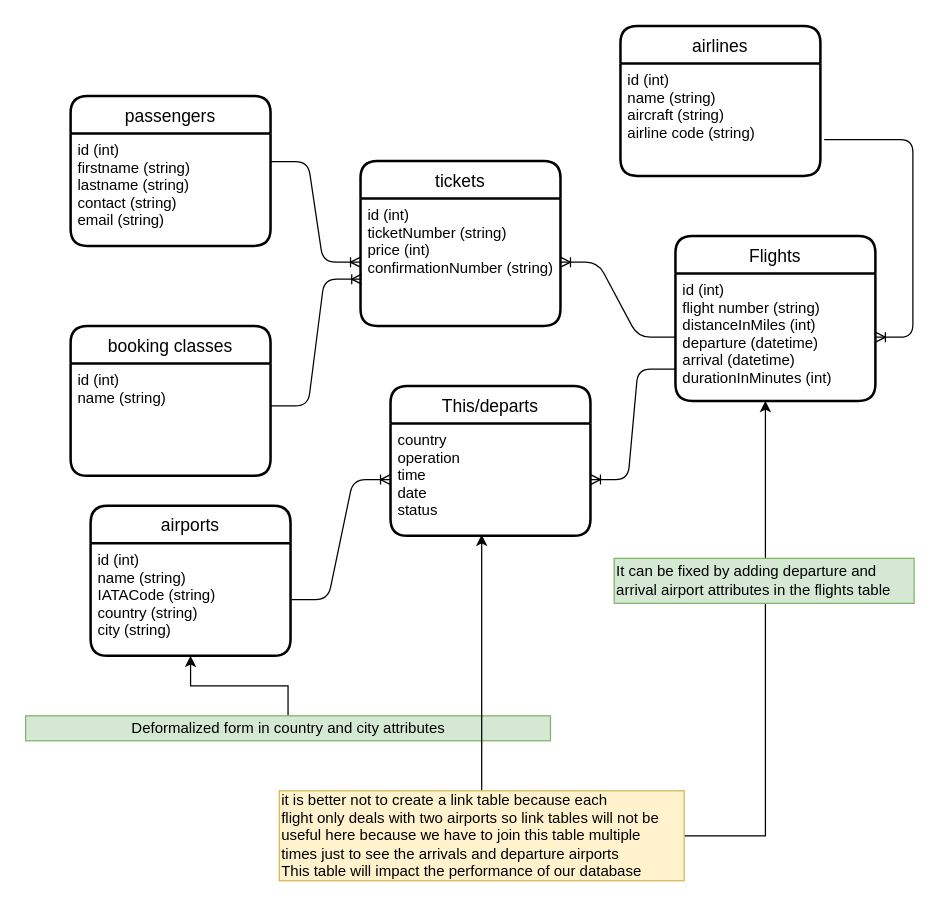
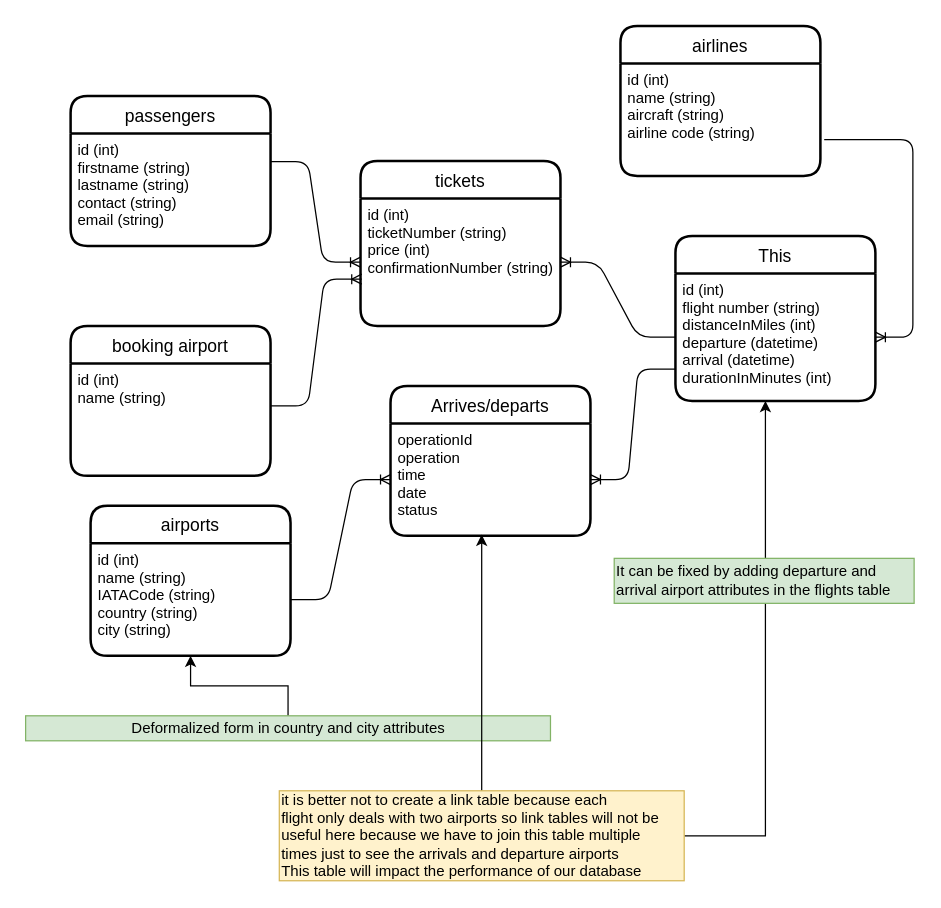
(775, 255) -> (775, 255)
(170, 345) -> (170, 345)
(490, 405) -> (490, 405)
(427, 440) -> (442, 440)
